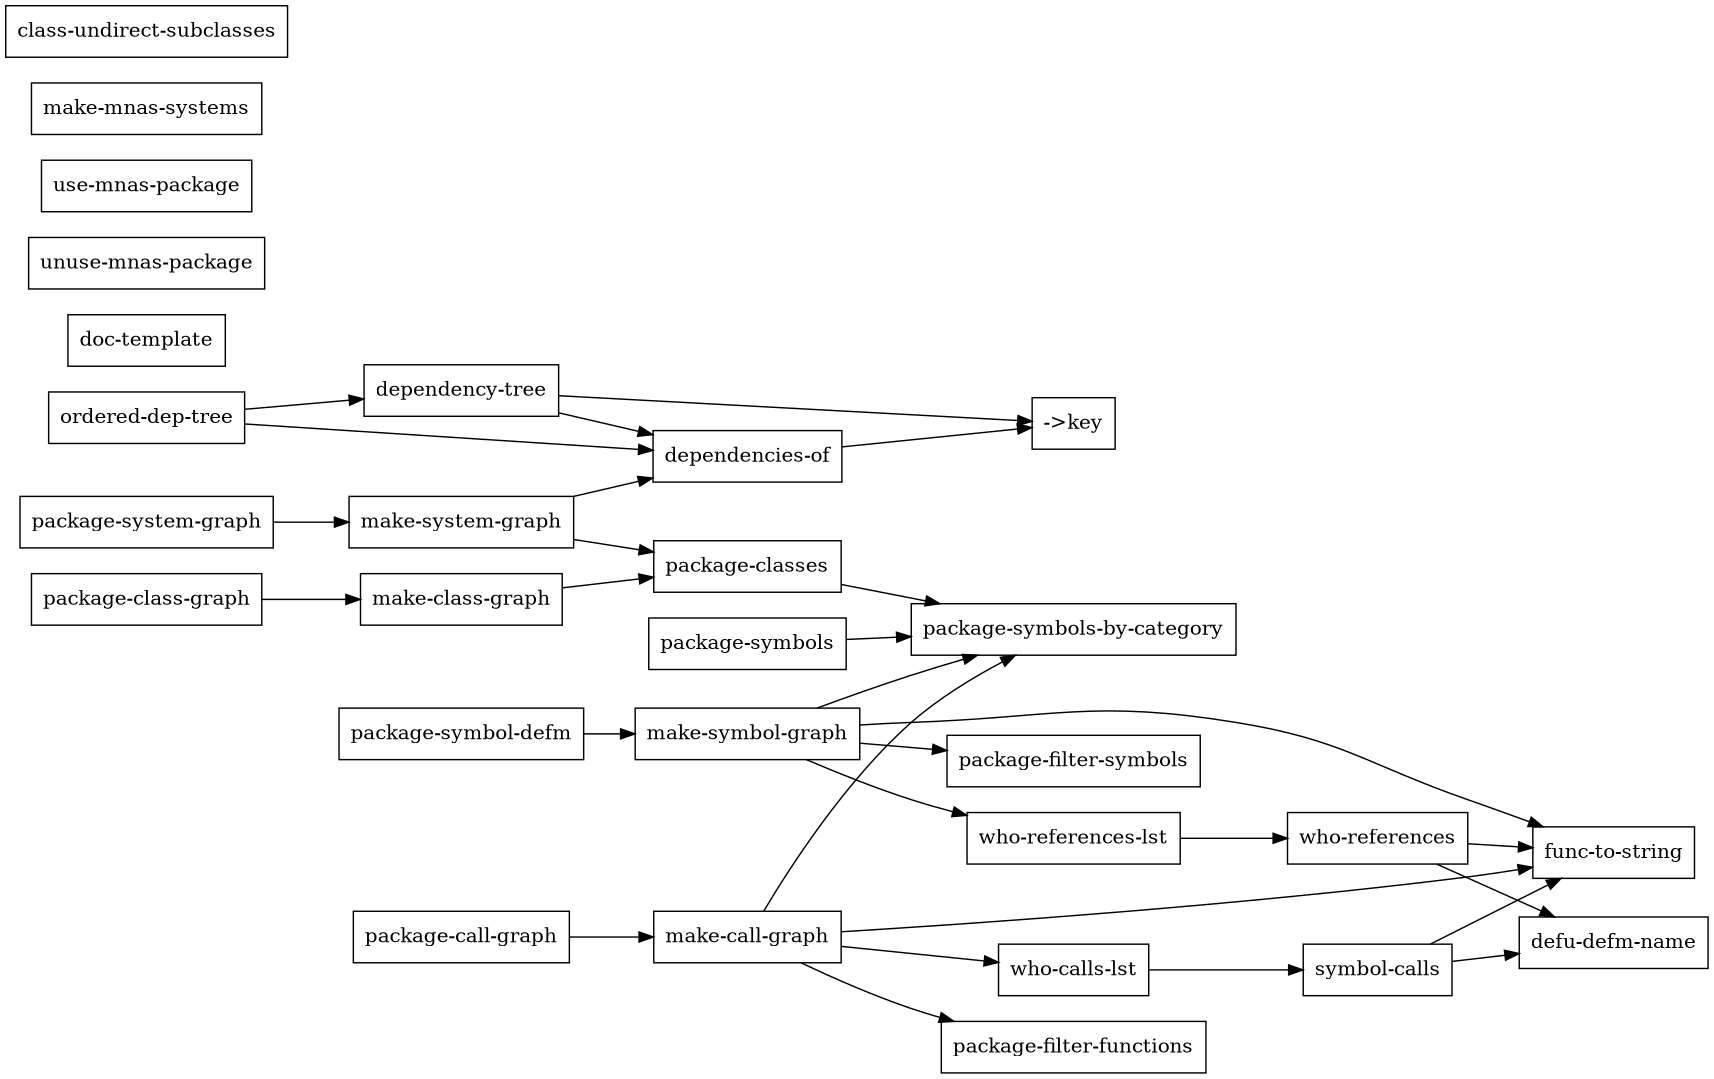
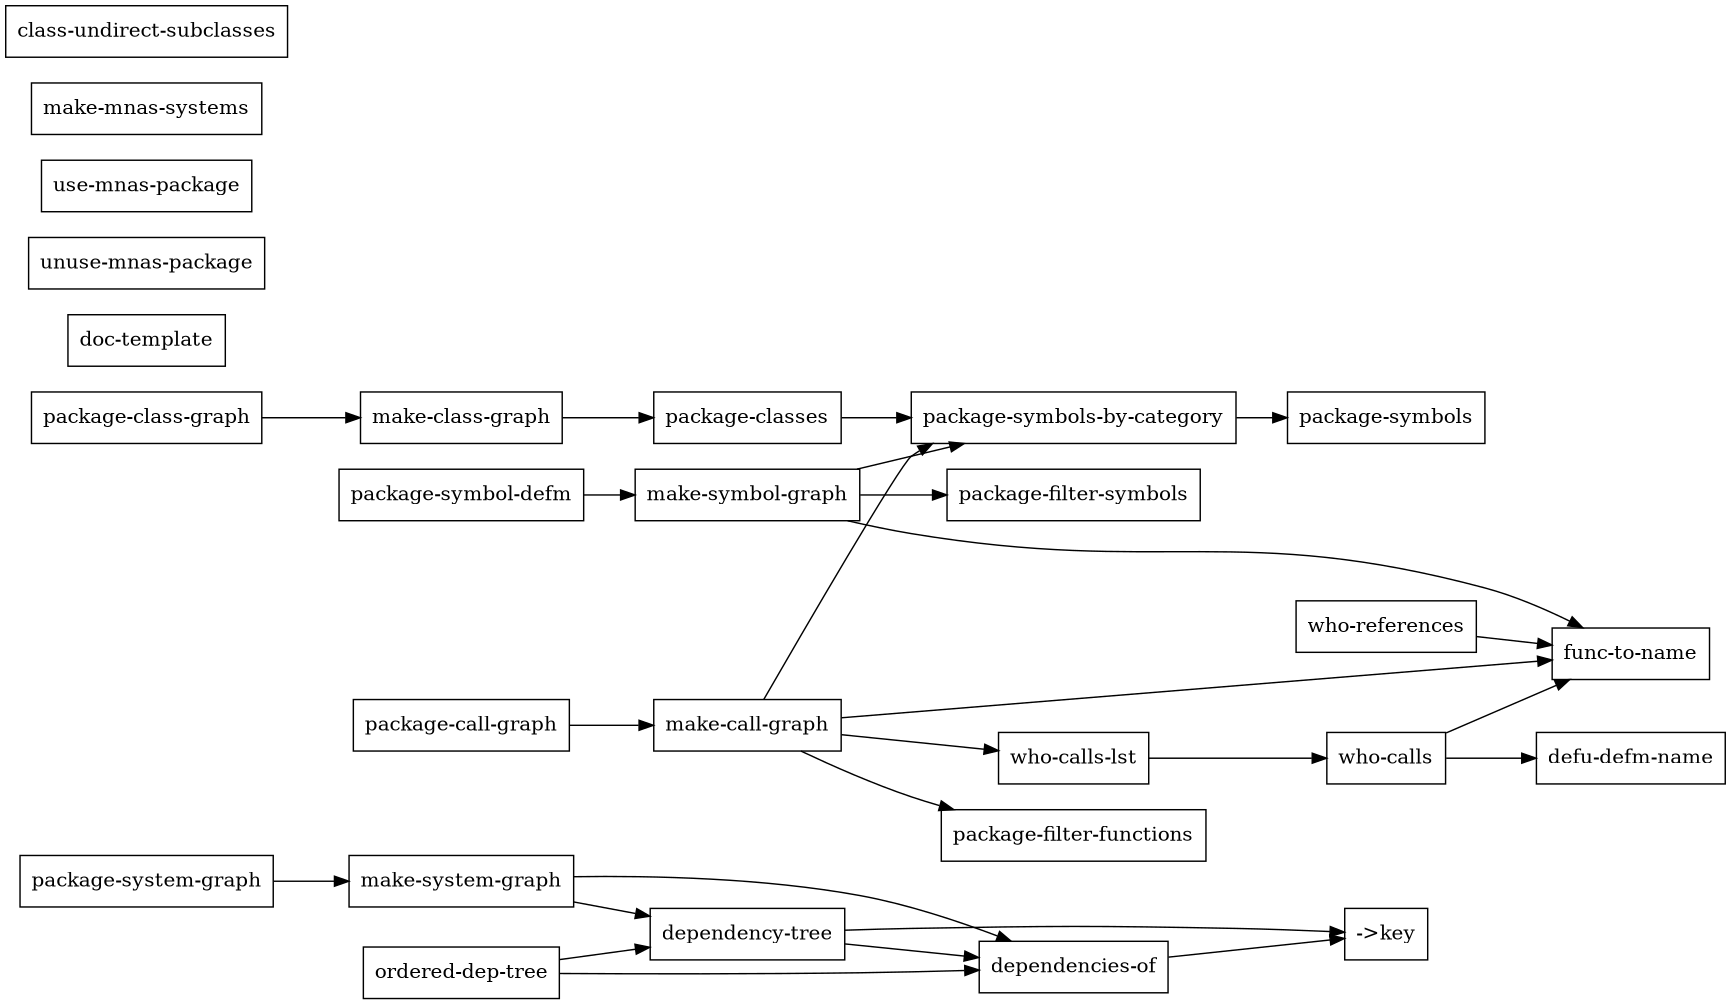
(606, 545) -> (605, 908)
(871, 638) -> (1255, 418)
(1074, 838) -> none
(1614, 853) -> (1631, 654)
(1489, 887) -> none
(1378, 970) -> (1386, 758)
